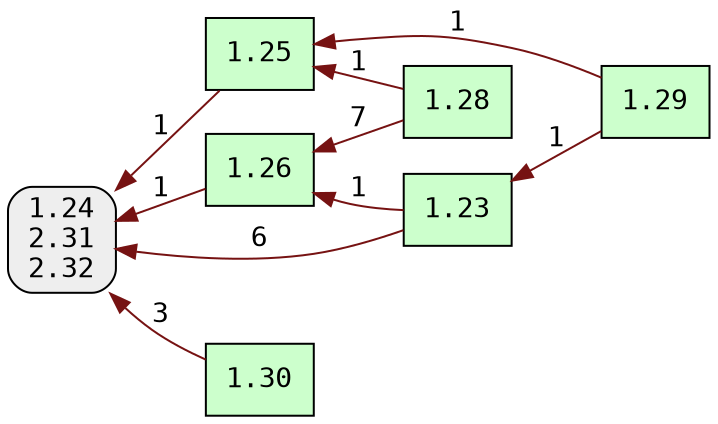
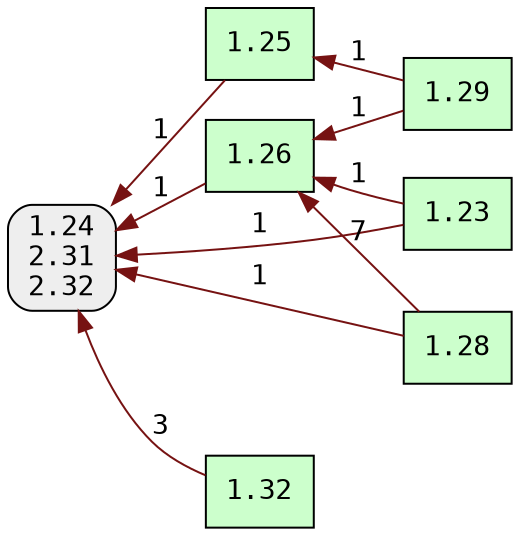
(369, 80) -> (270, 305)
(565, 151) -> (369, 122)
(260, 239) -> (260, 225)
(260, 380) -> (260, 492)
